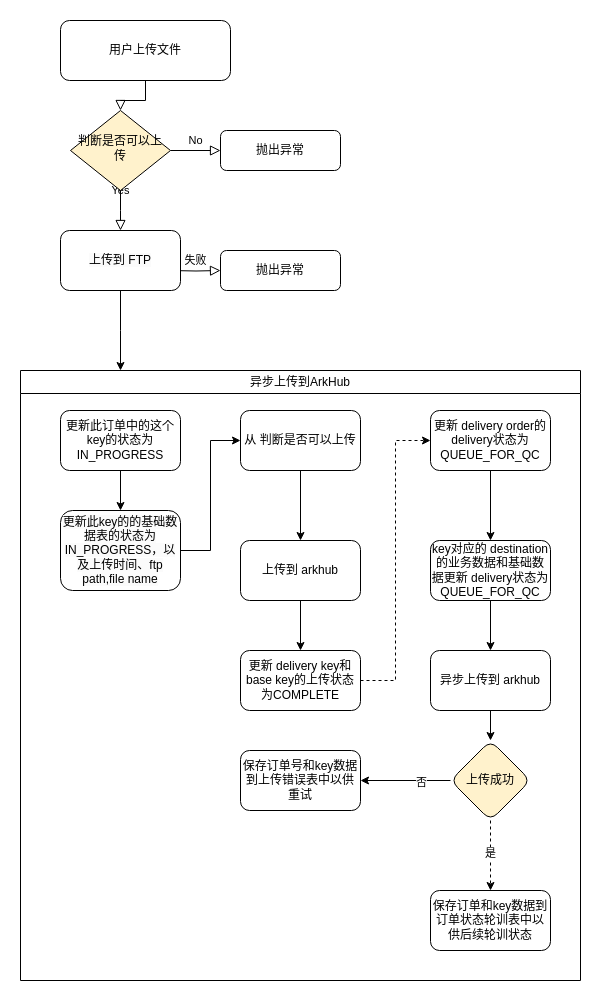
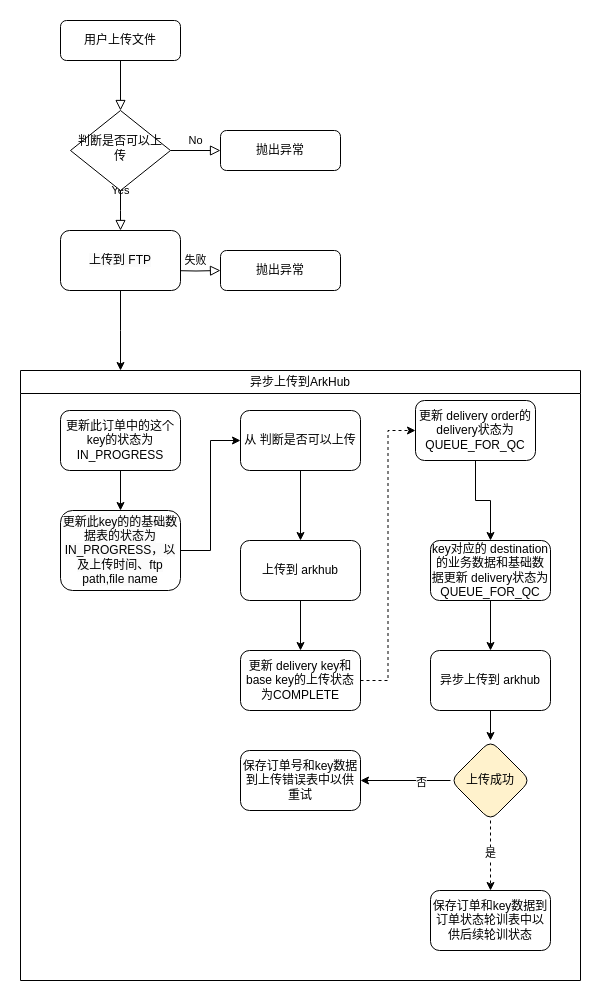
(146, 51) -> (121, 41)
(121, 151) -> (121, 151)
(491, 441) -> (476, 431)
